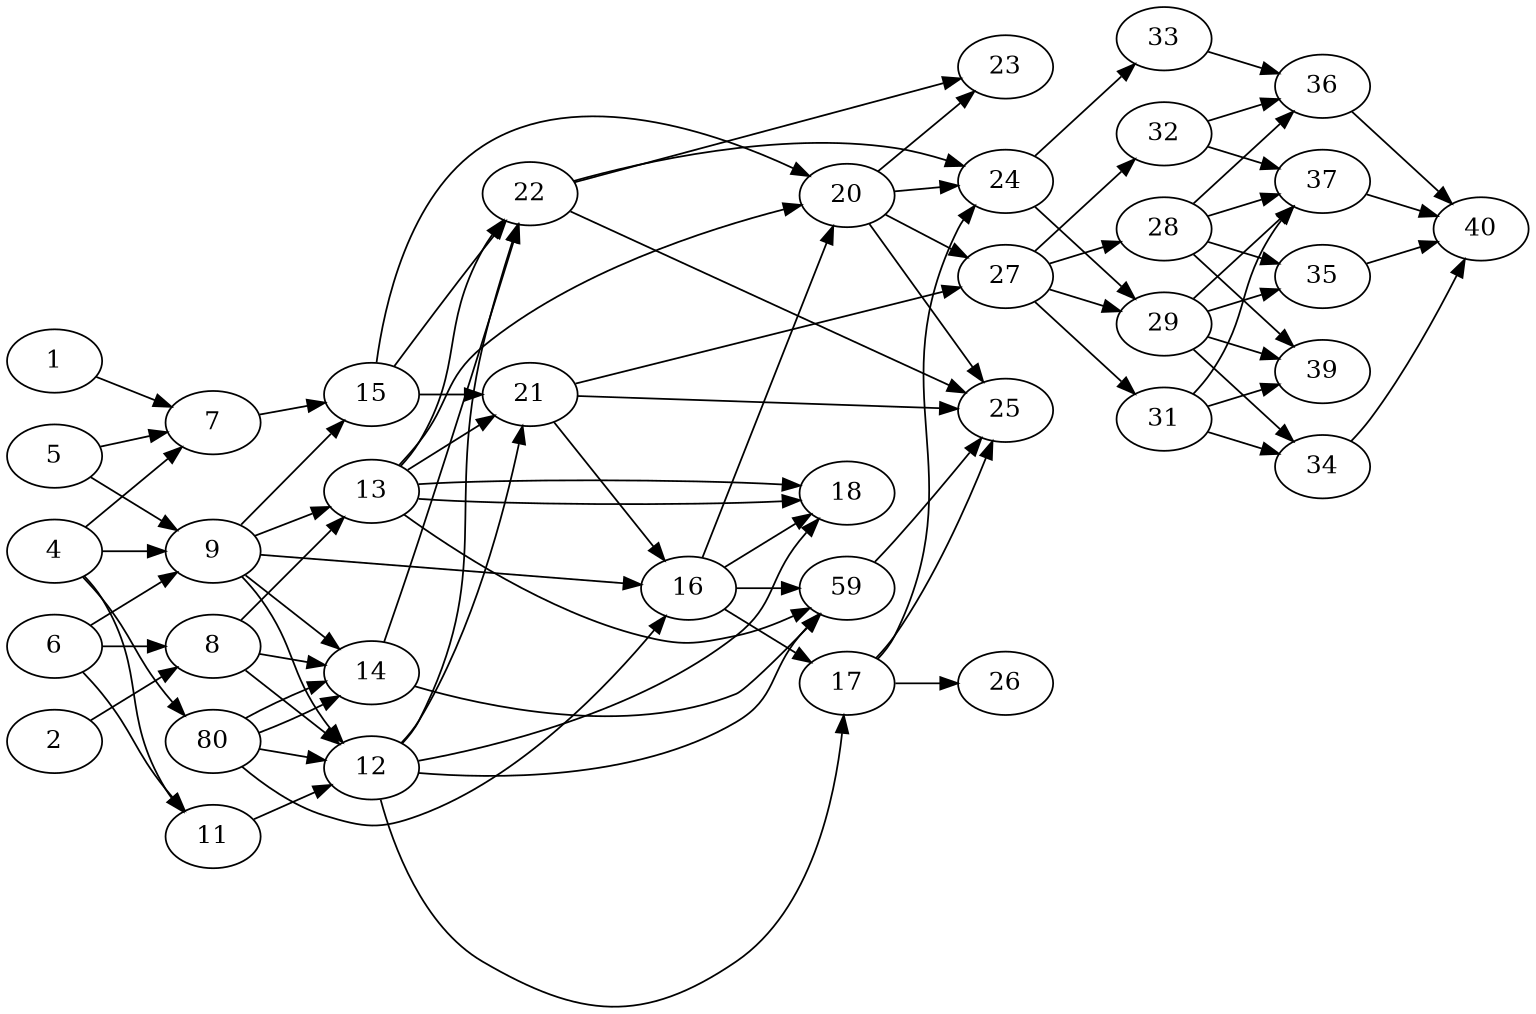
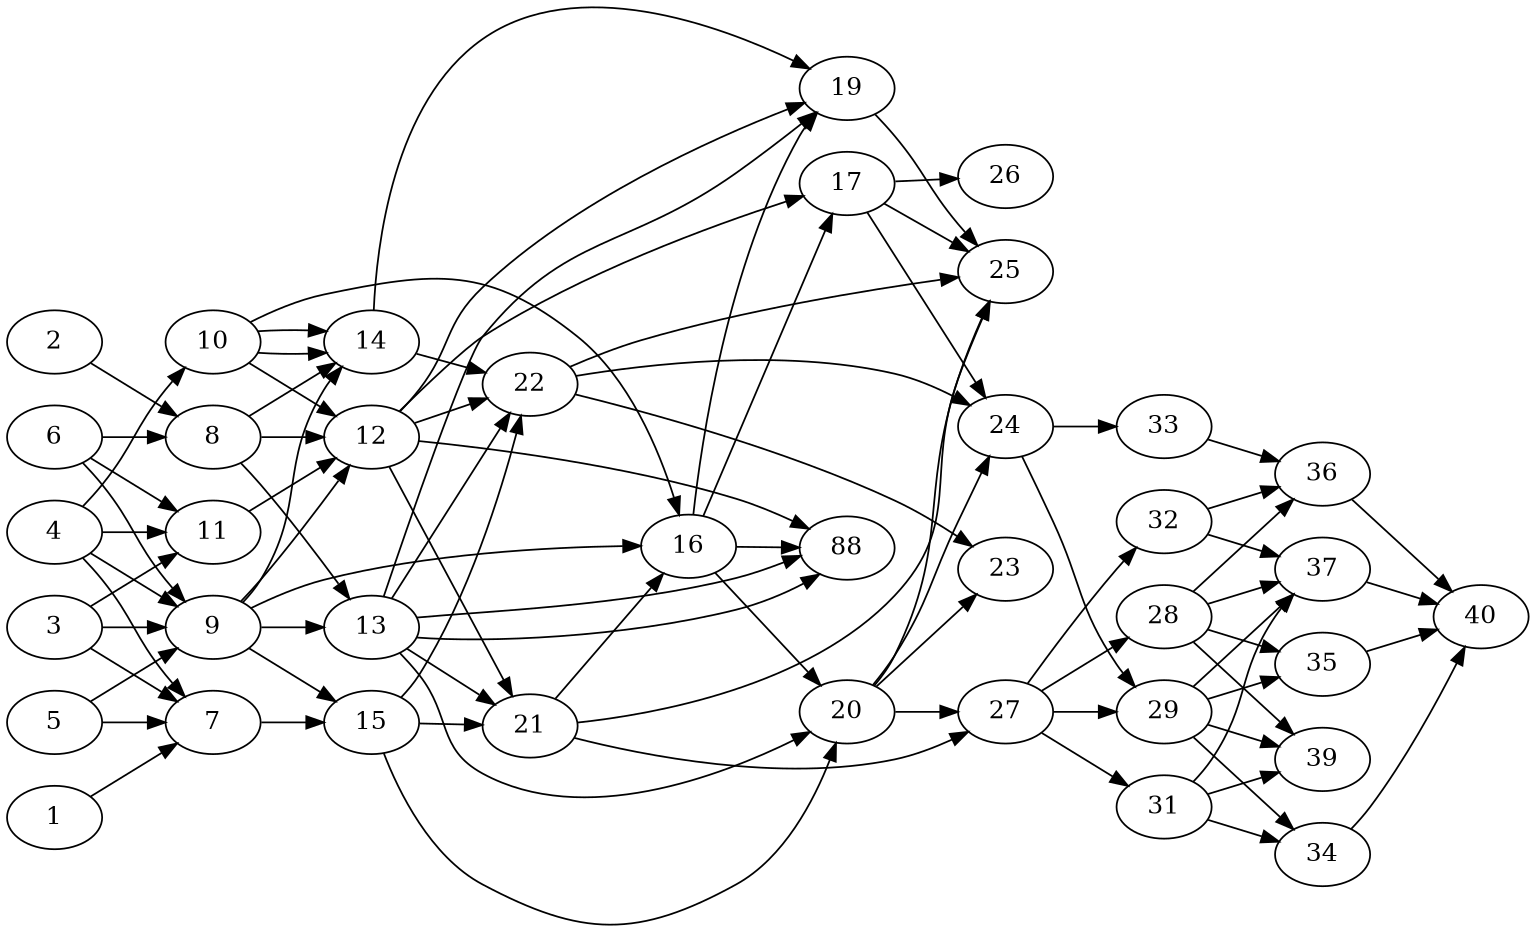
(847, 493) -> (847, 548)
(847, 588) -> (847, 88)
none -> (55, 627)
(213, 741) -> (213, 342)
